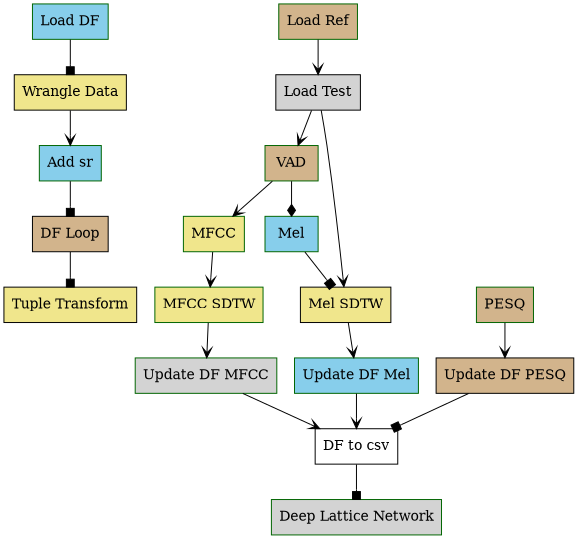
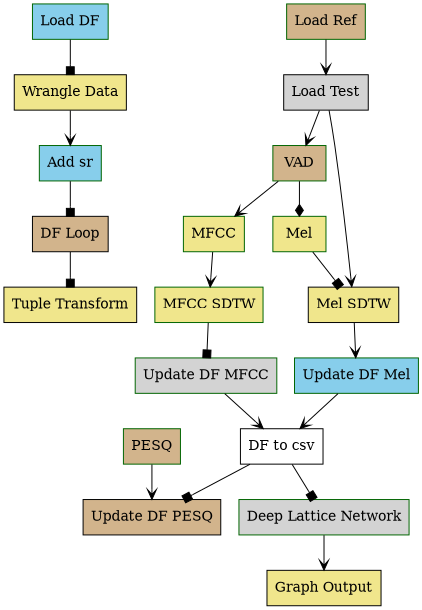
(292, 234) -> (299, 234)
(208, 335) -> (208, 335)
(435, 409) -> (221, 479)
none -> (324, 588)
